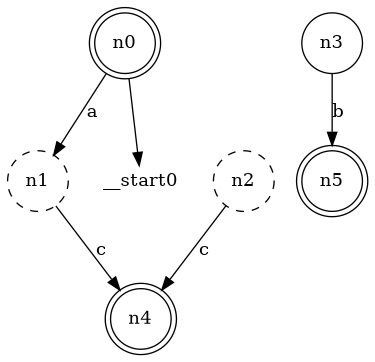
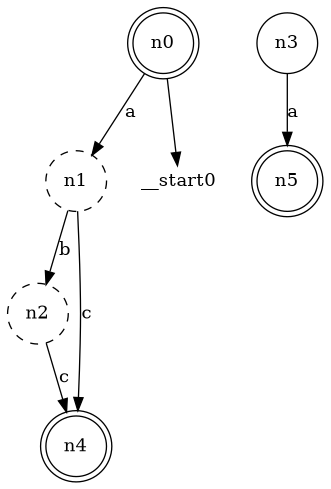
(339, 112) -> (293, 112)
none -> (59, 241)
